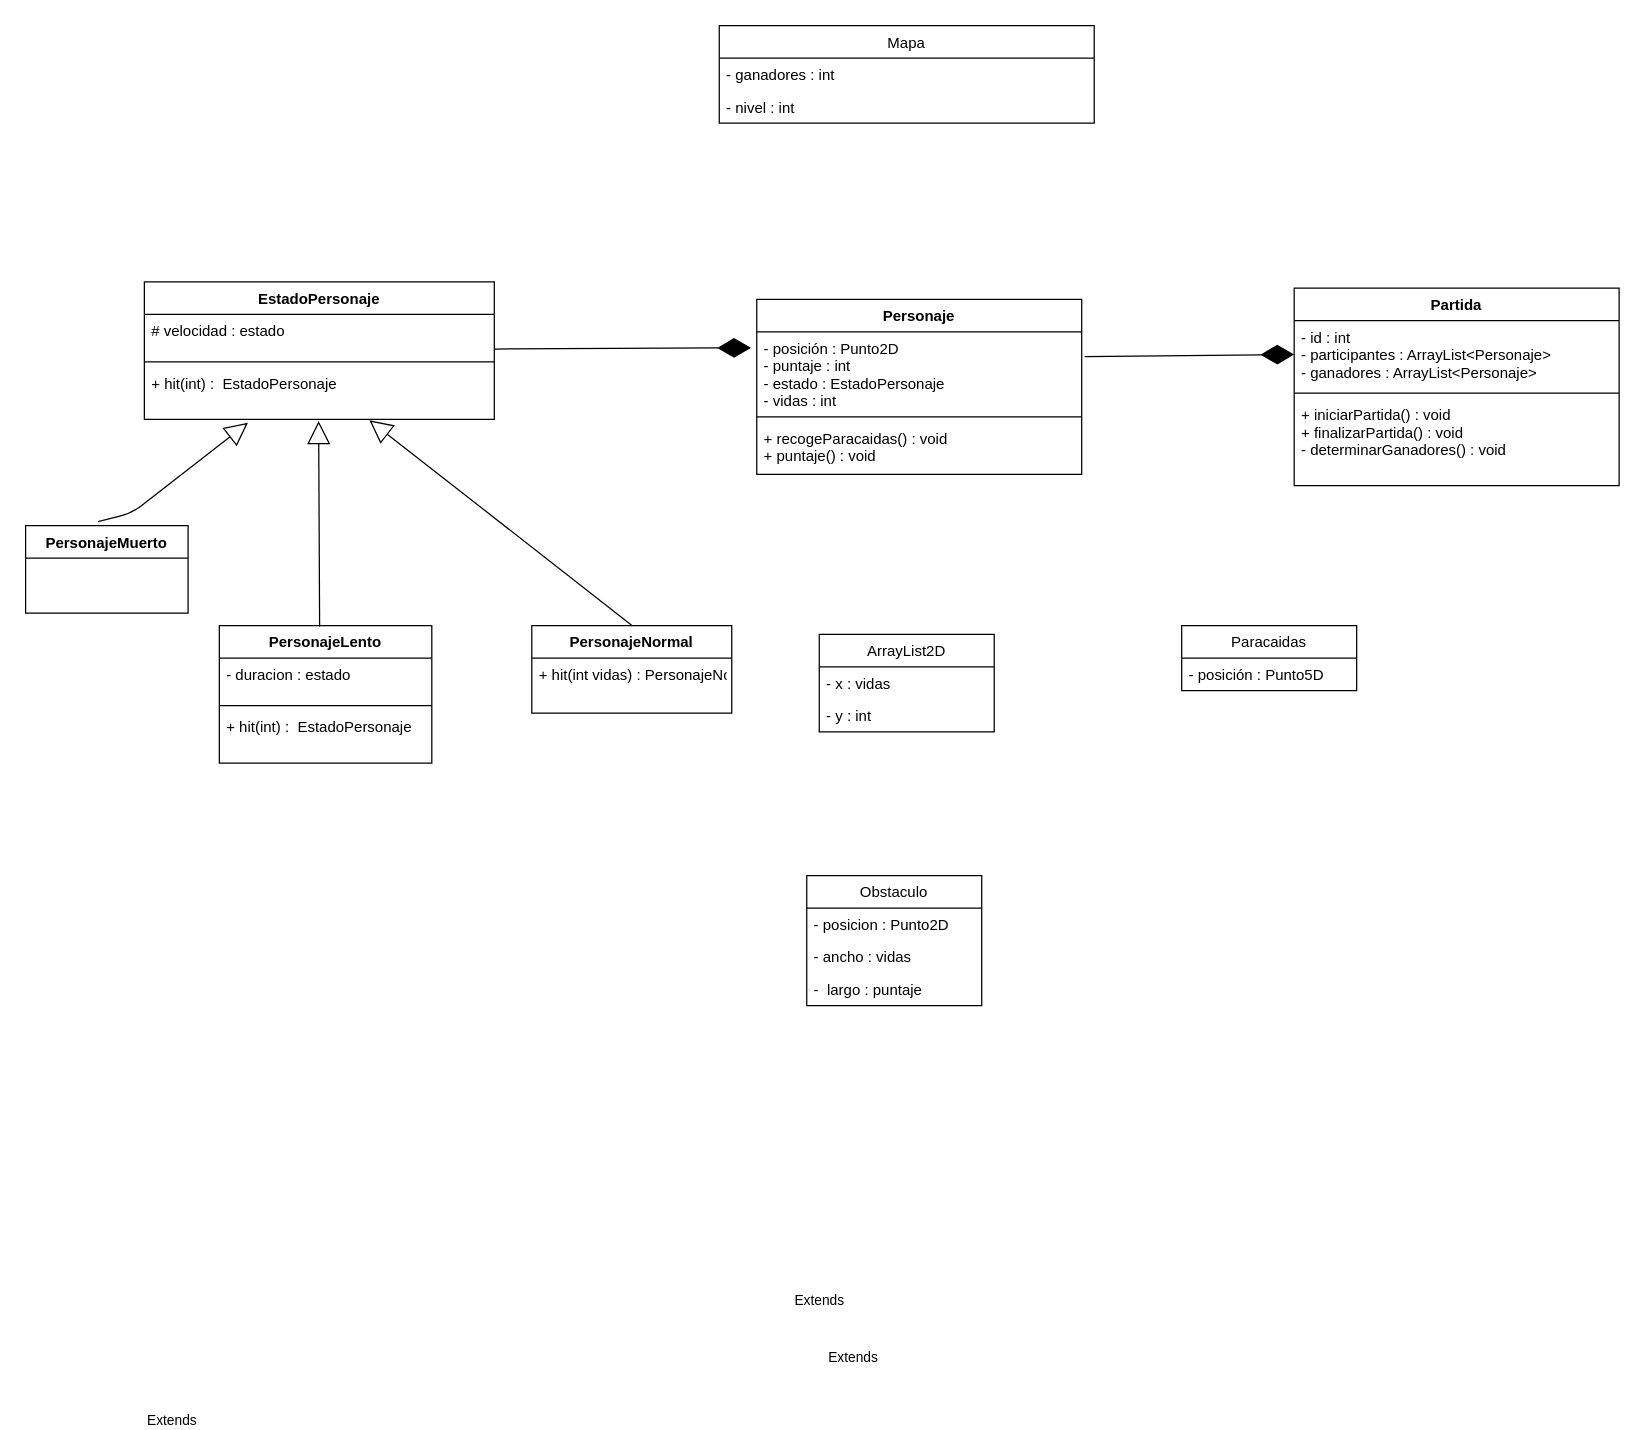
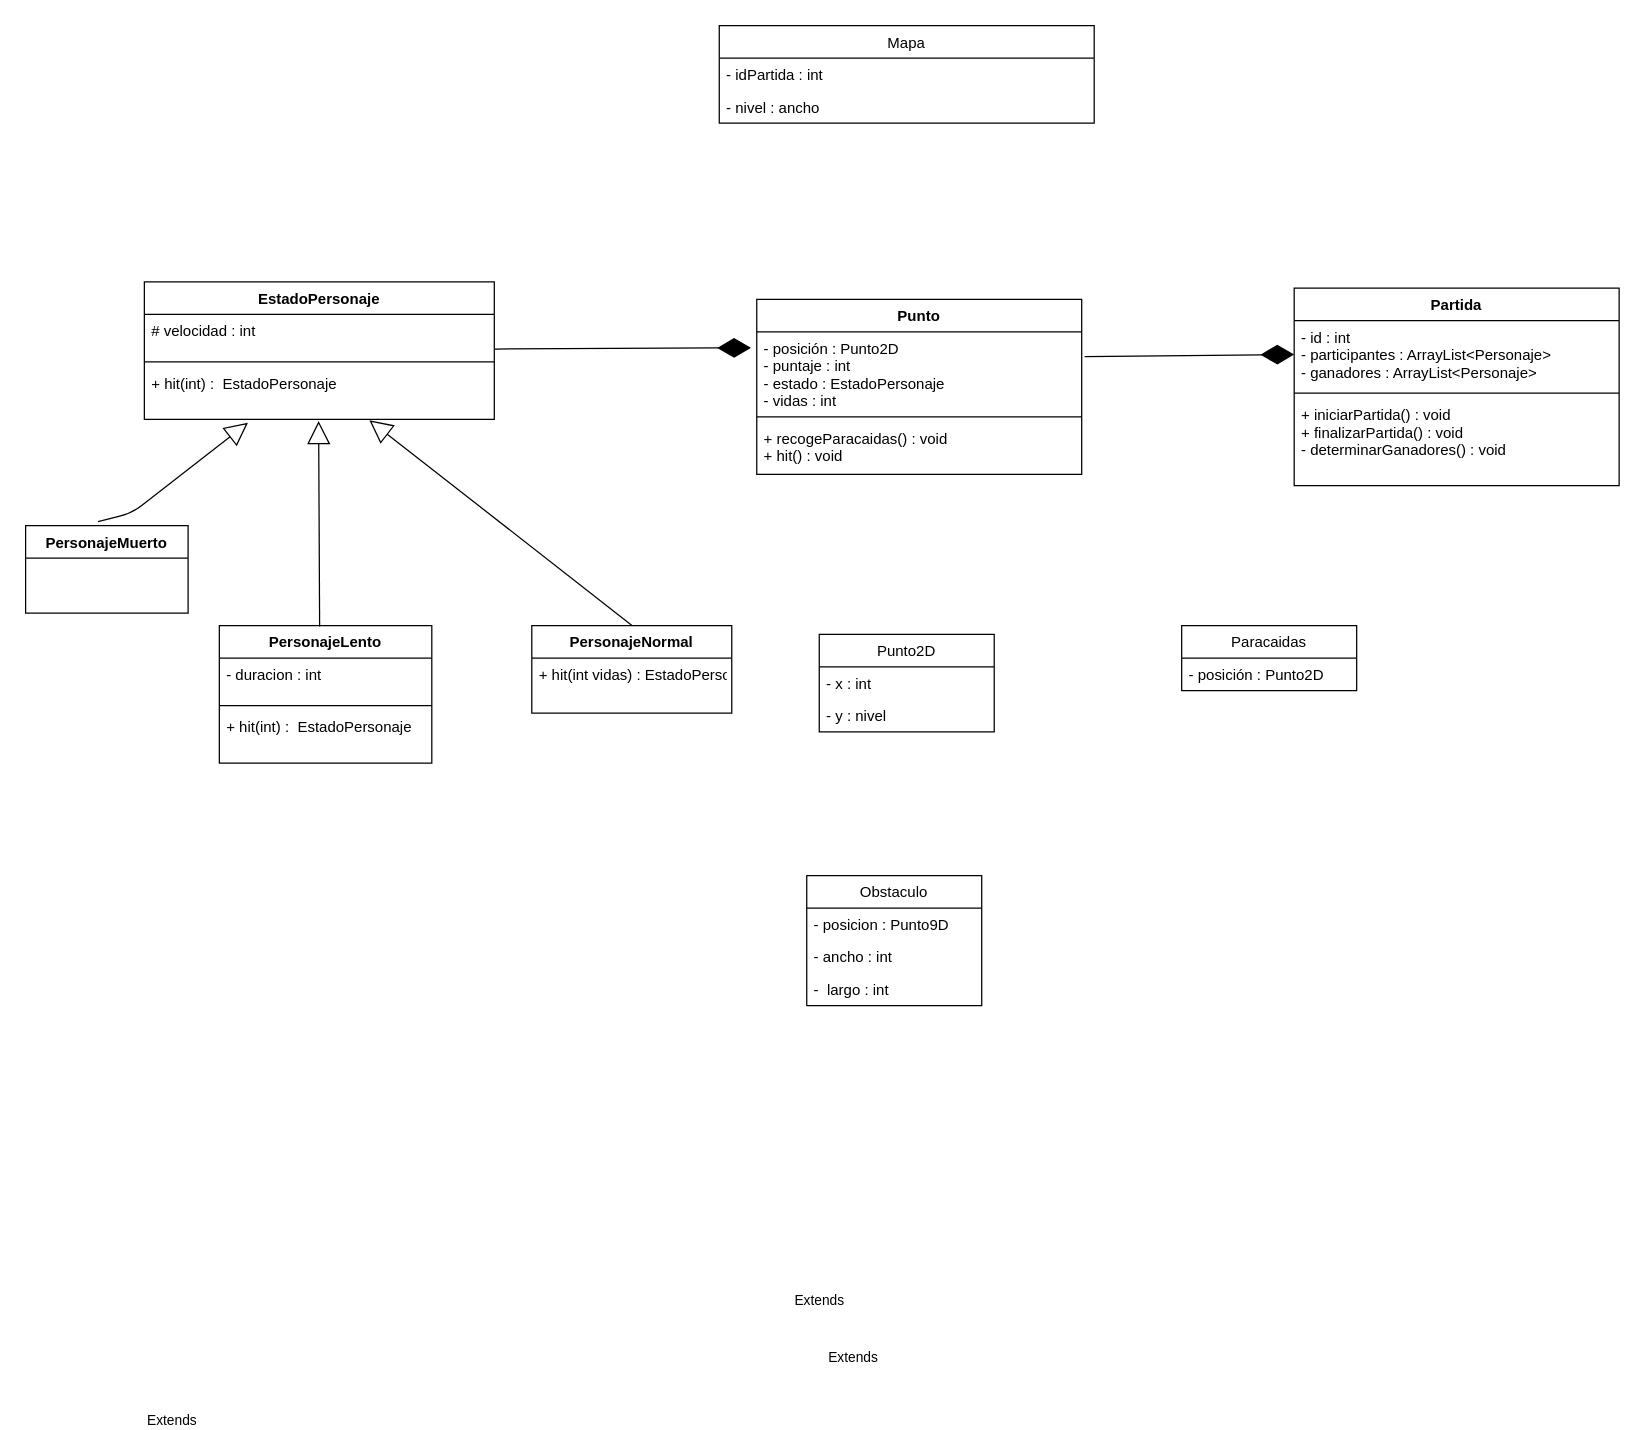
(788, 75) -> (784, 75)
(767, 108) -> (778, 108)
(919, 316) -> (919, 316)
(224, 331) -> (209, 331)
(865, 439) -> (865, 439)
(906, 651) -> (906, 651)
(296, 675) -> (282, 675)
(664, 675) -> (666, 675)
(1261, 675) -> (1261, 675)
(863, 684) -> (854, 684)
(854, 716) -> (861, 716)
(886, 925) -> (886, 925)
(867, 958) -> (859, 958)
(880, 990) -> (861, 990)
